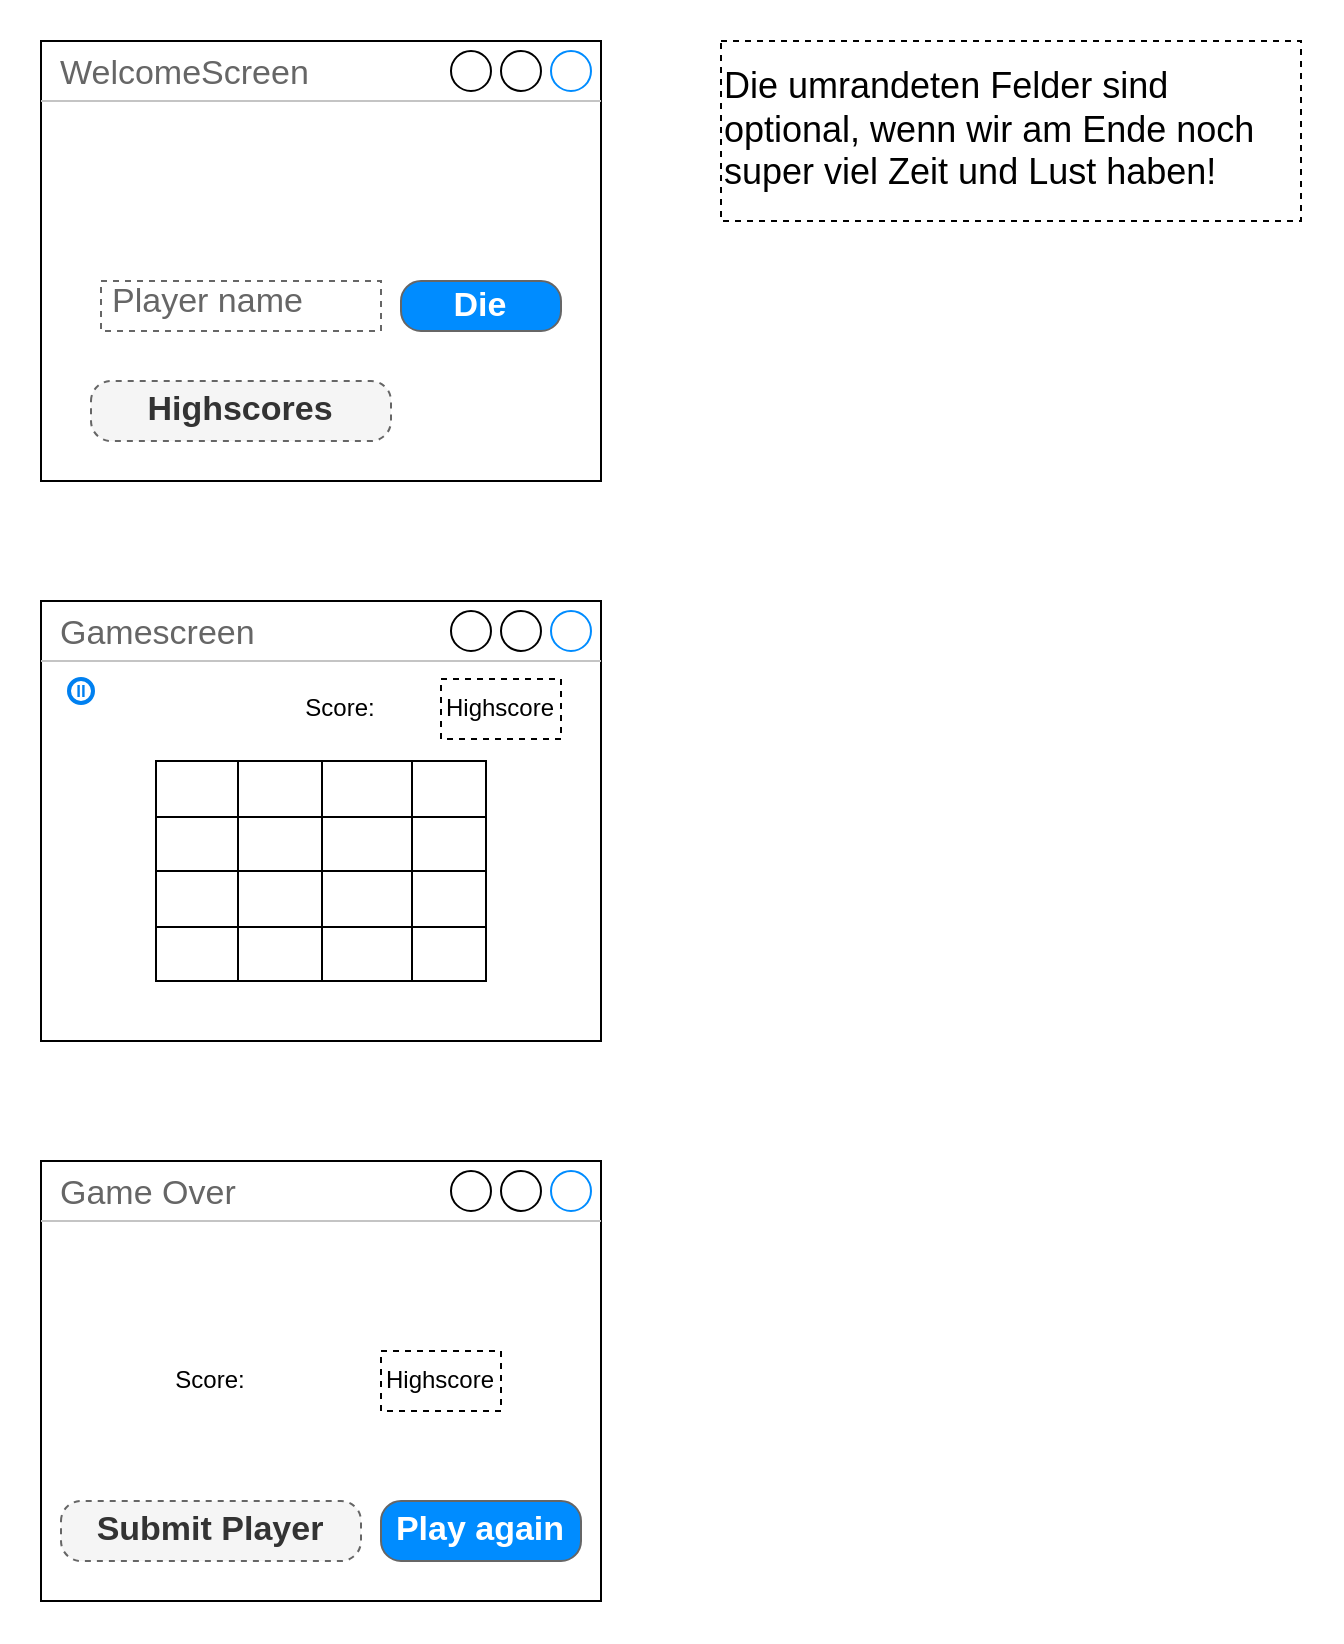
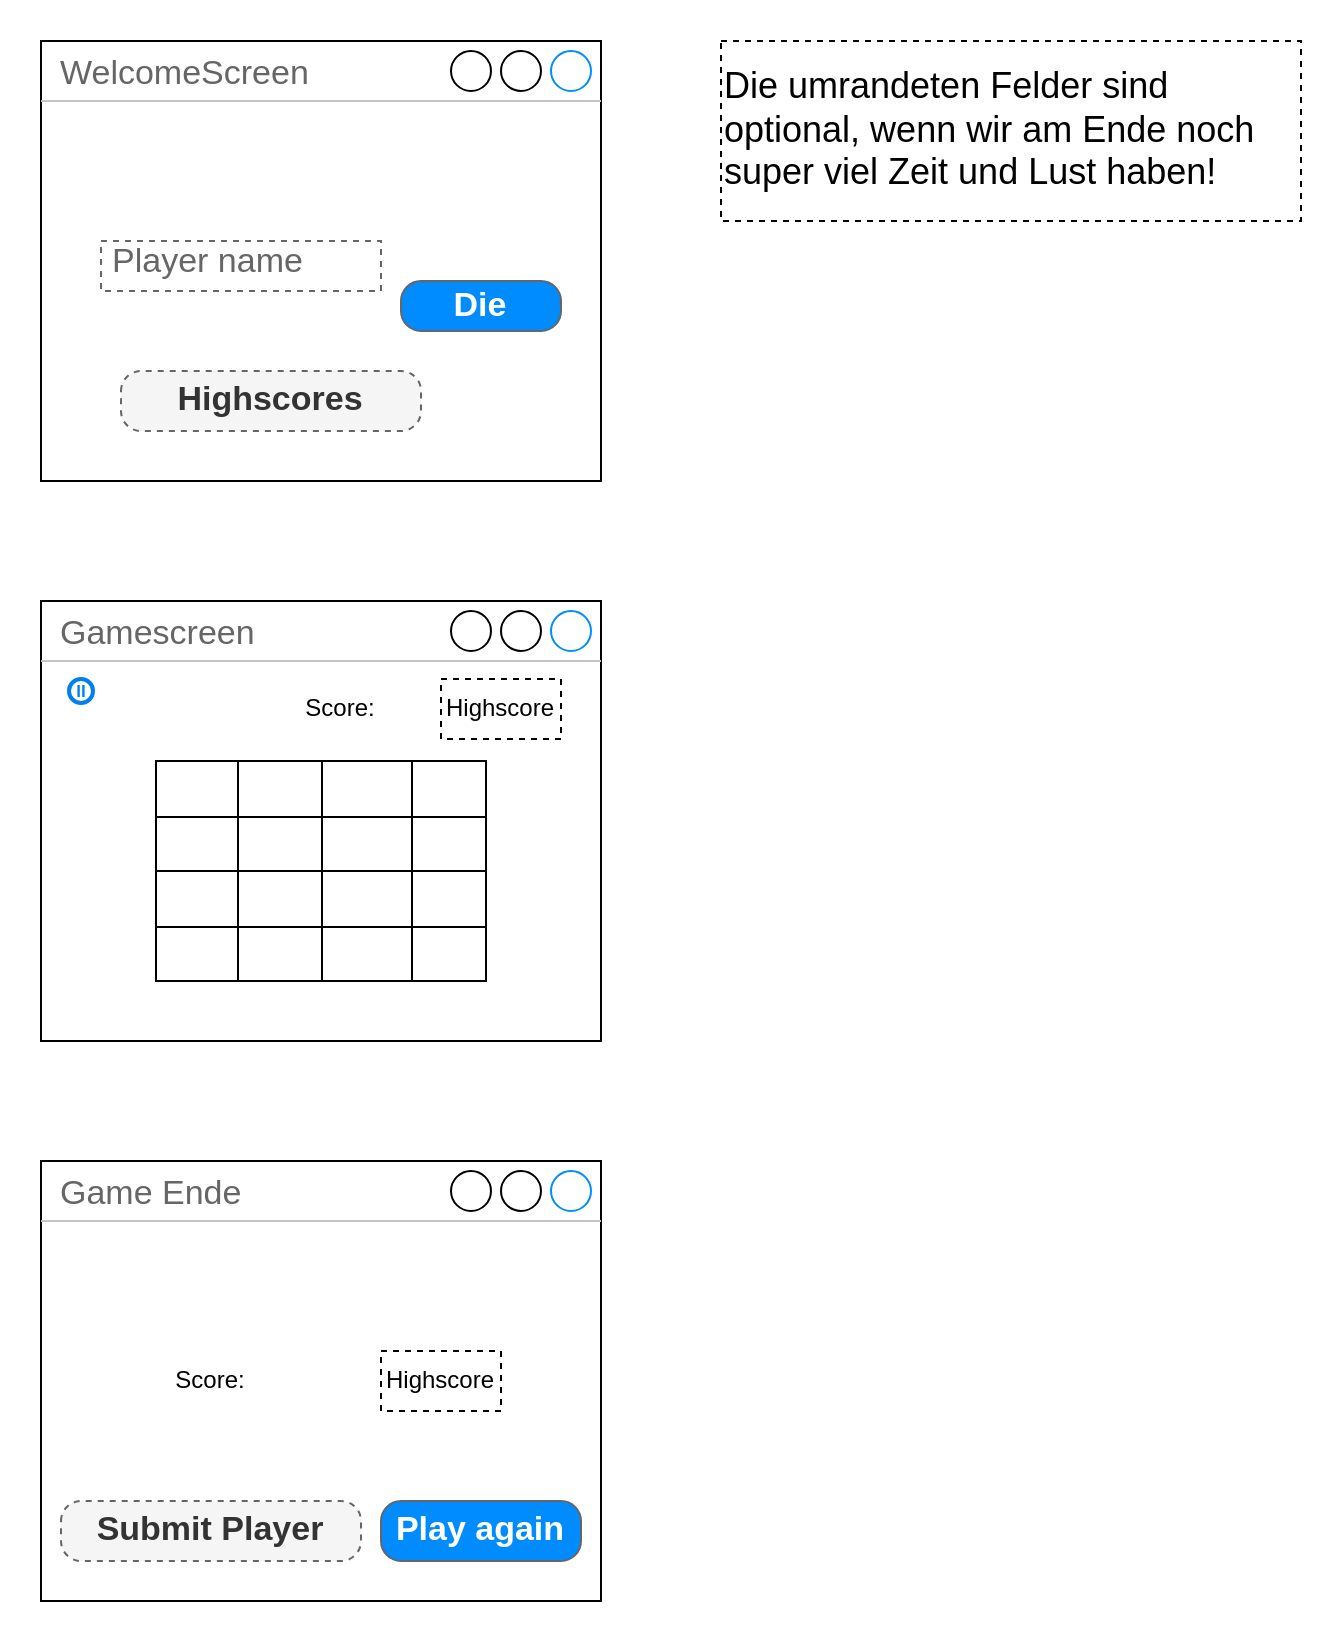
(241, 306) -> (241, 266)
(241, 411) -> (271, 401)
(142, 1195) -> (142, 1195)
